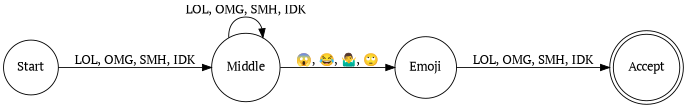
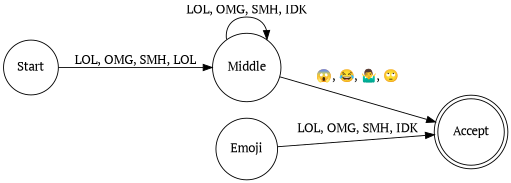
(135, 61) -> (135, 61)
(333, 67) -> (353, 98)
